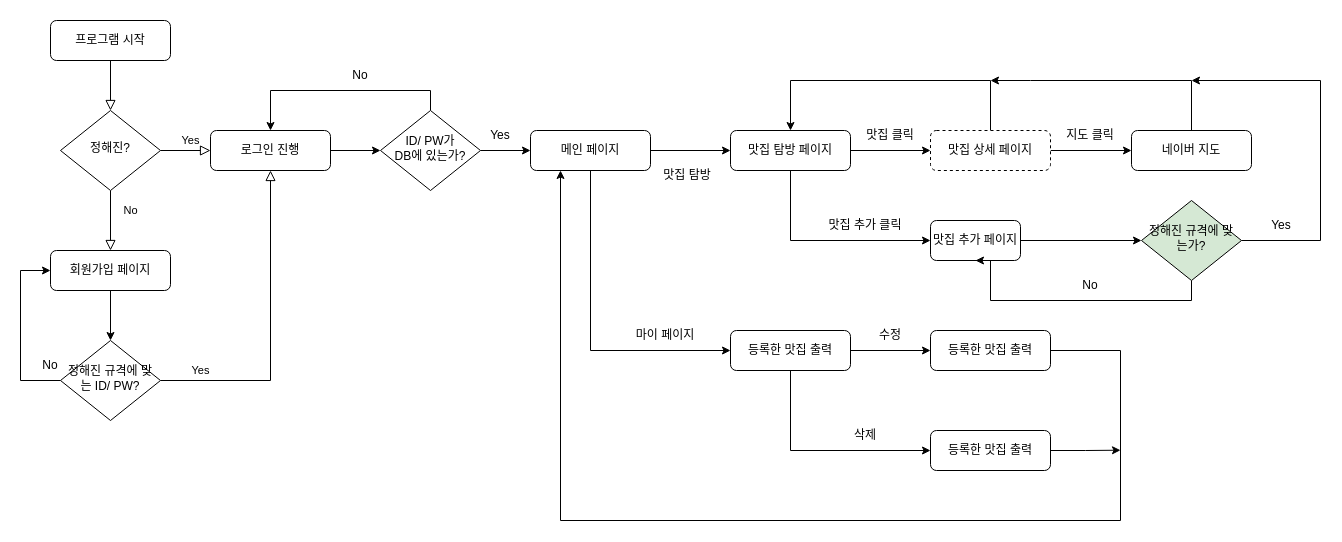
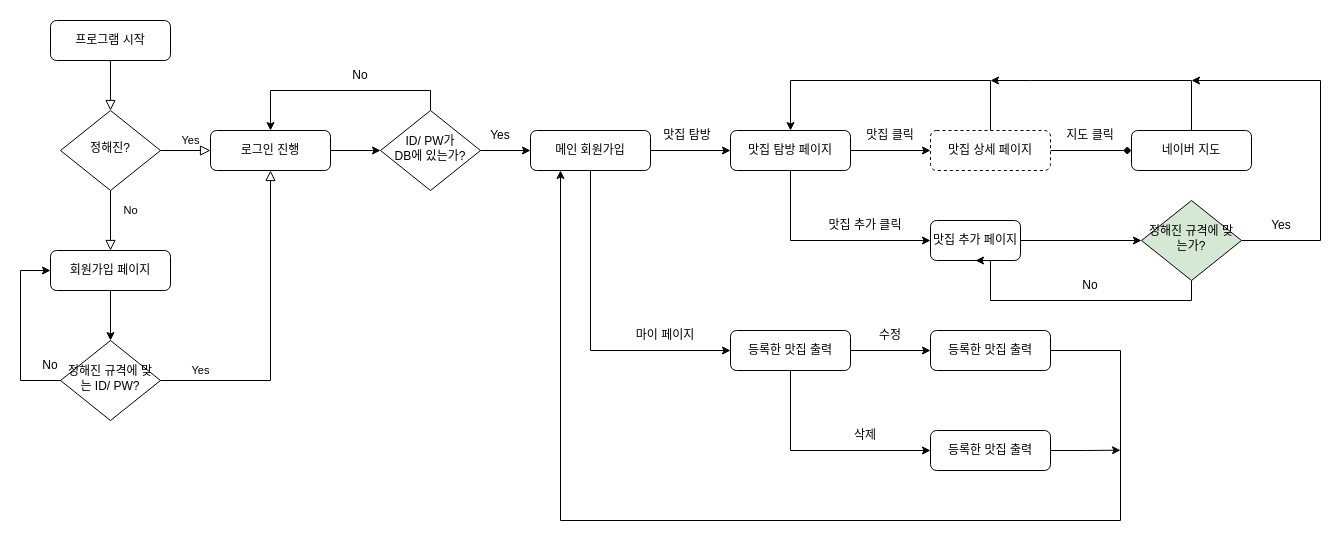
(591, 151) -> (591, 151)
(1123, 151) -> (1123, 151)
(688, 176) -> (688, 136)
